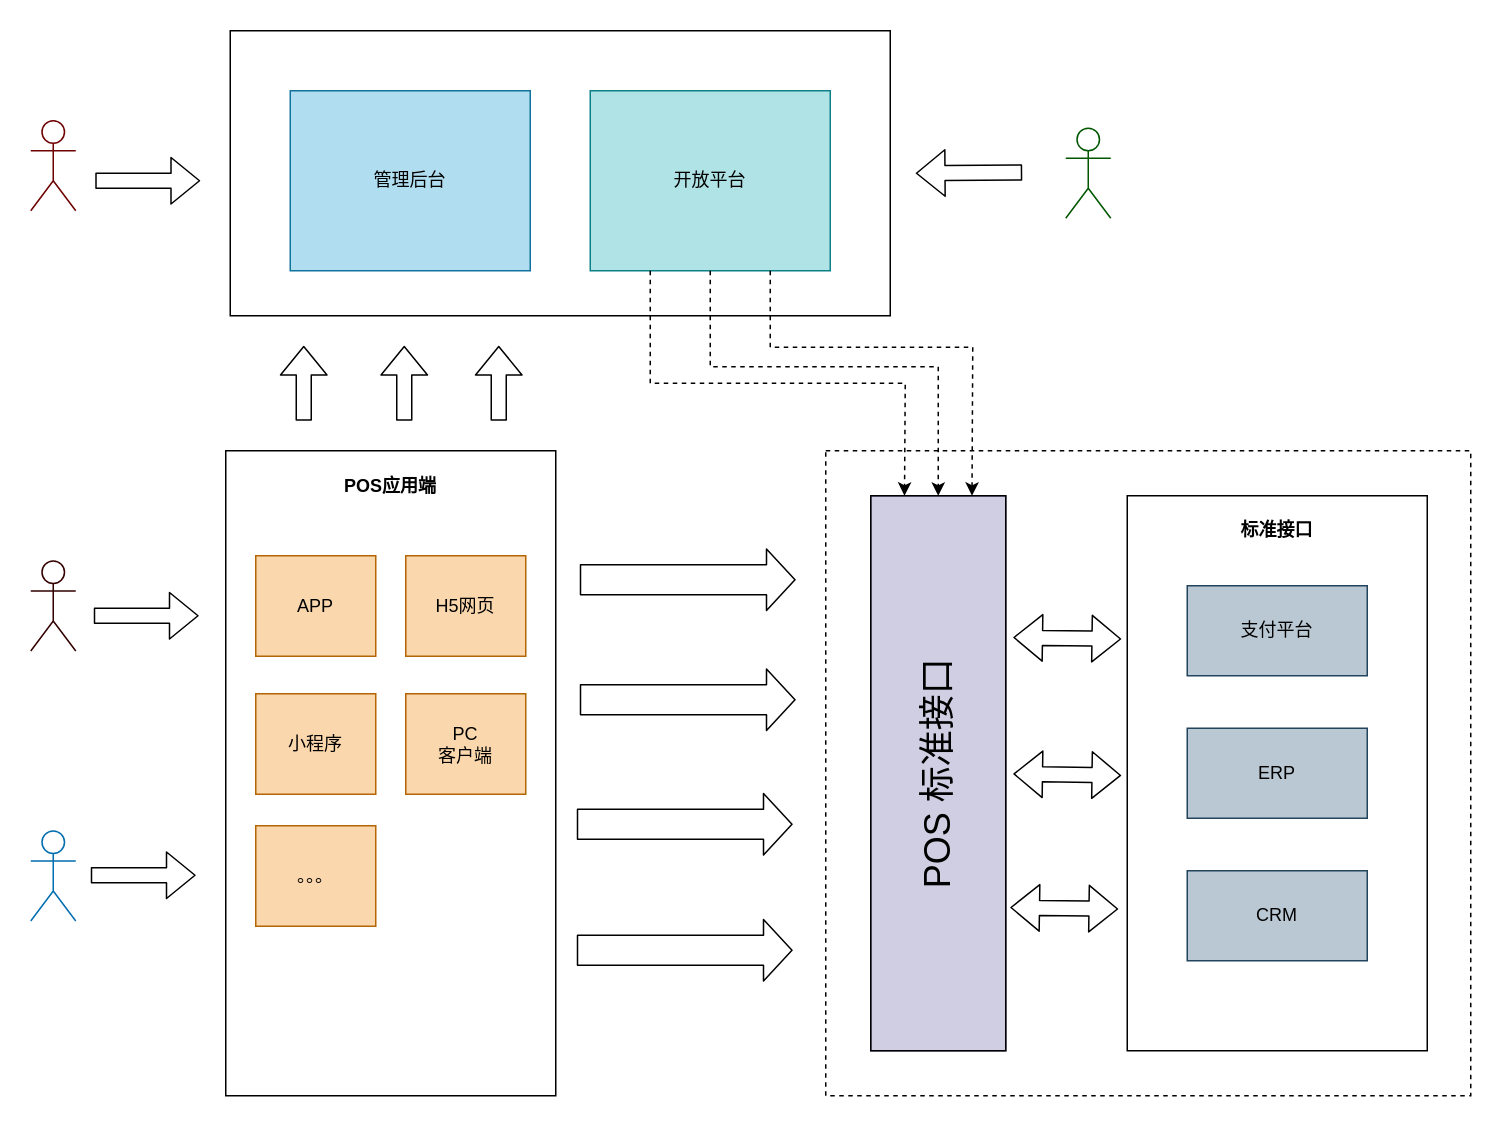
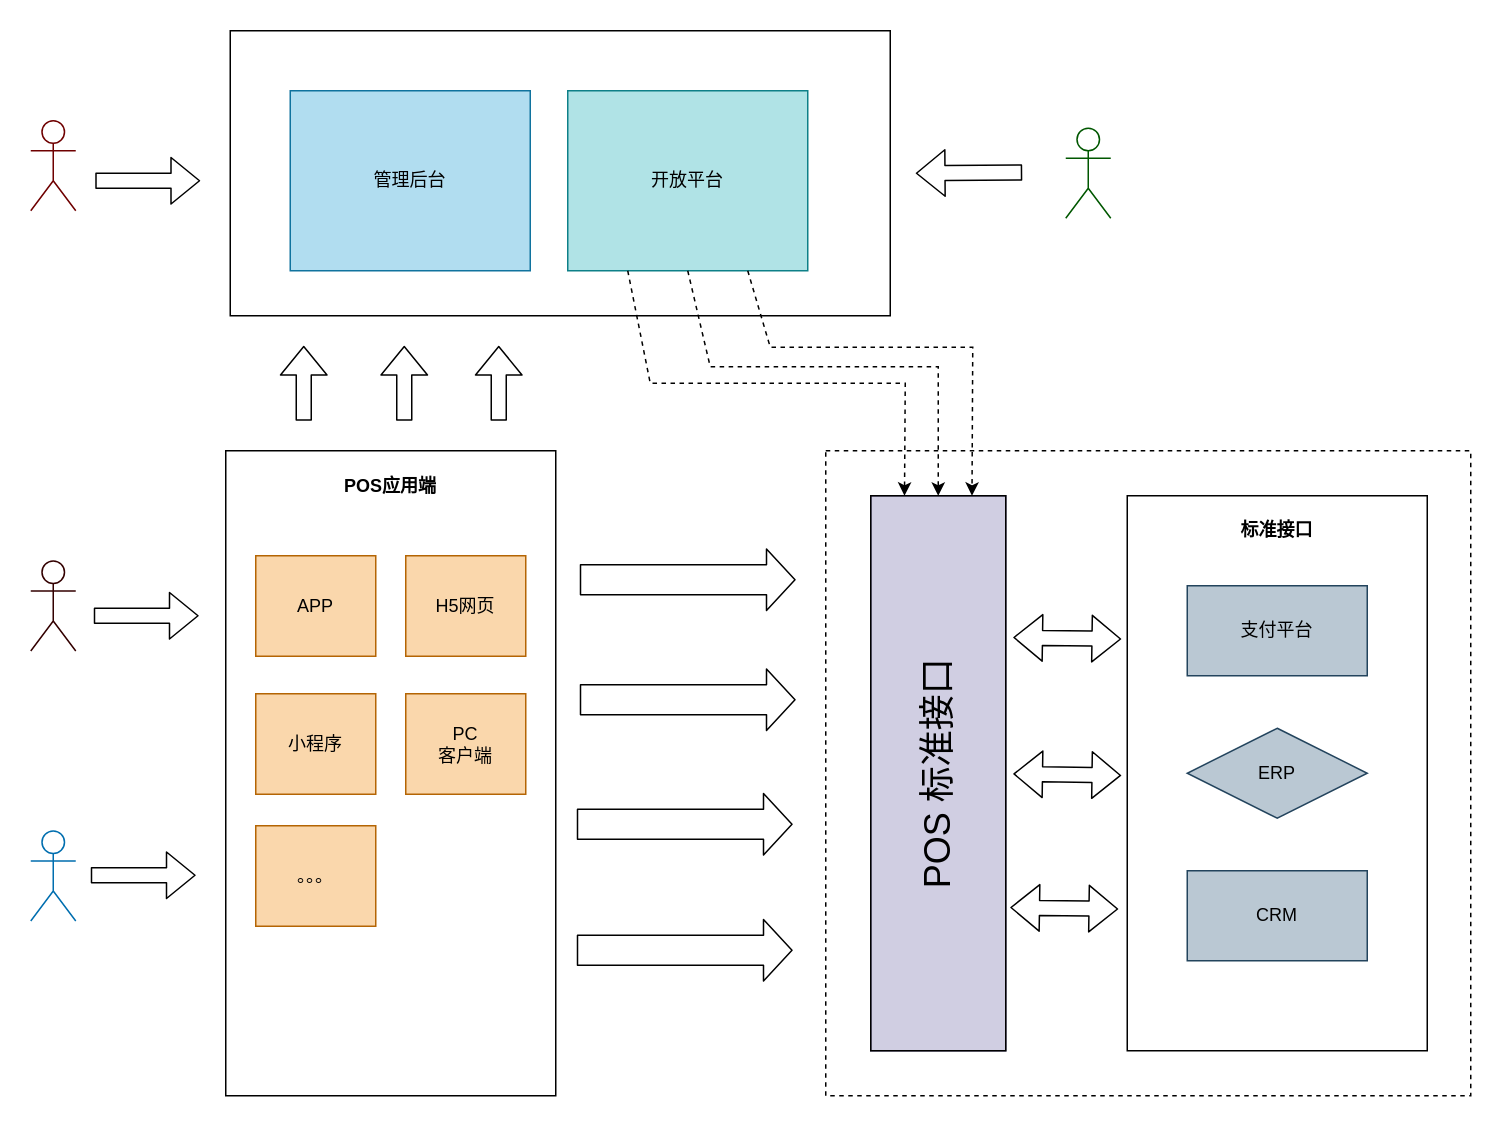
(710, 181) -> (688, 181)
(1277, 773) -> (1277, 773)
